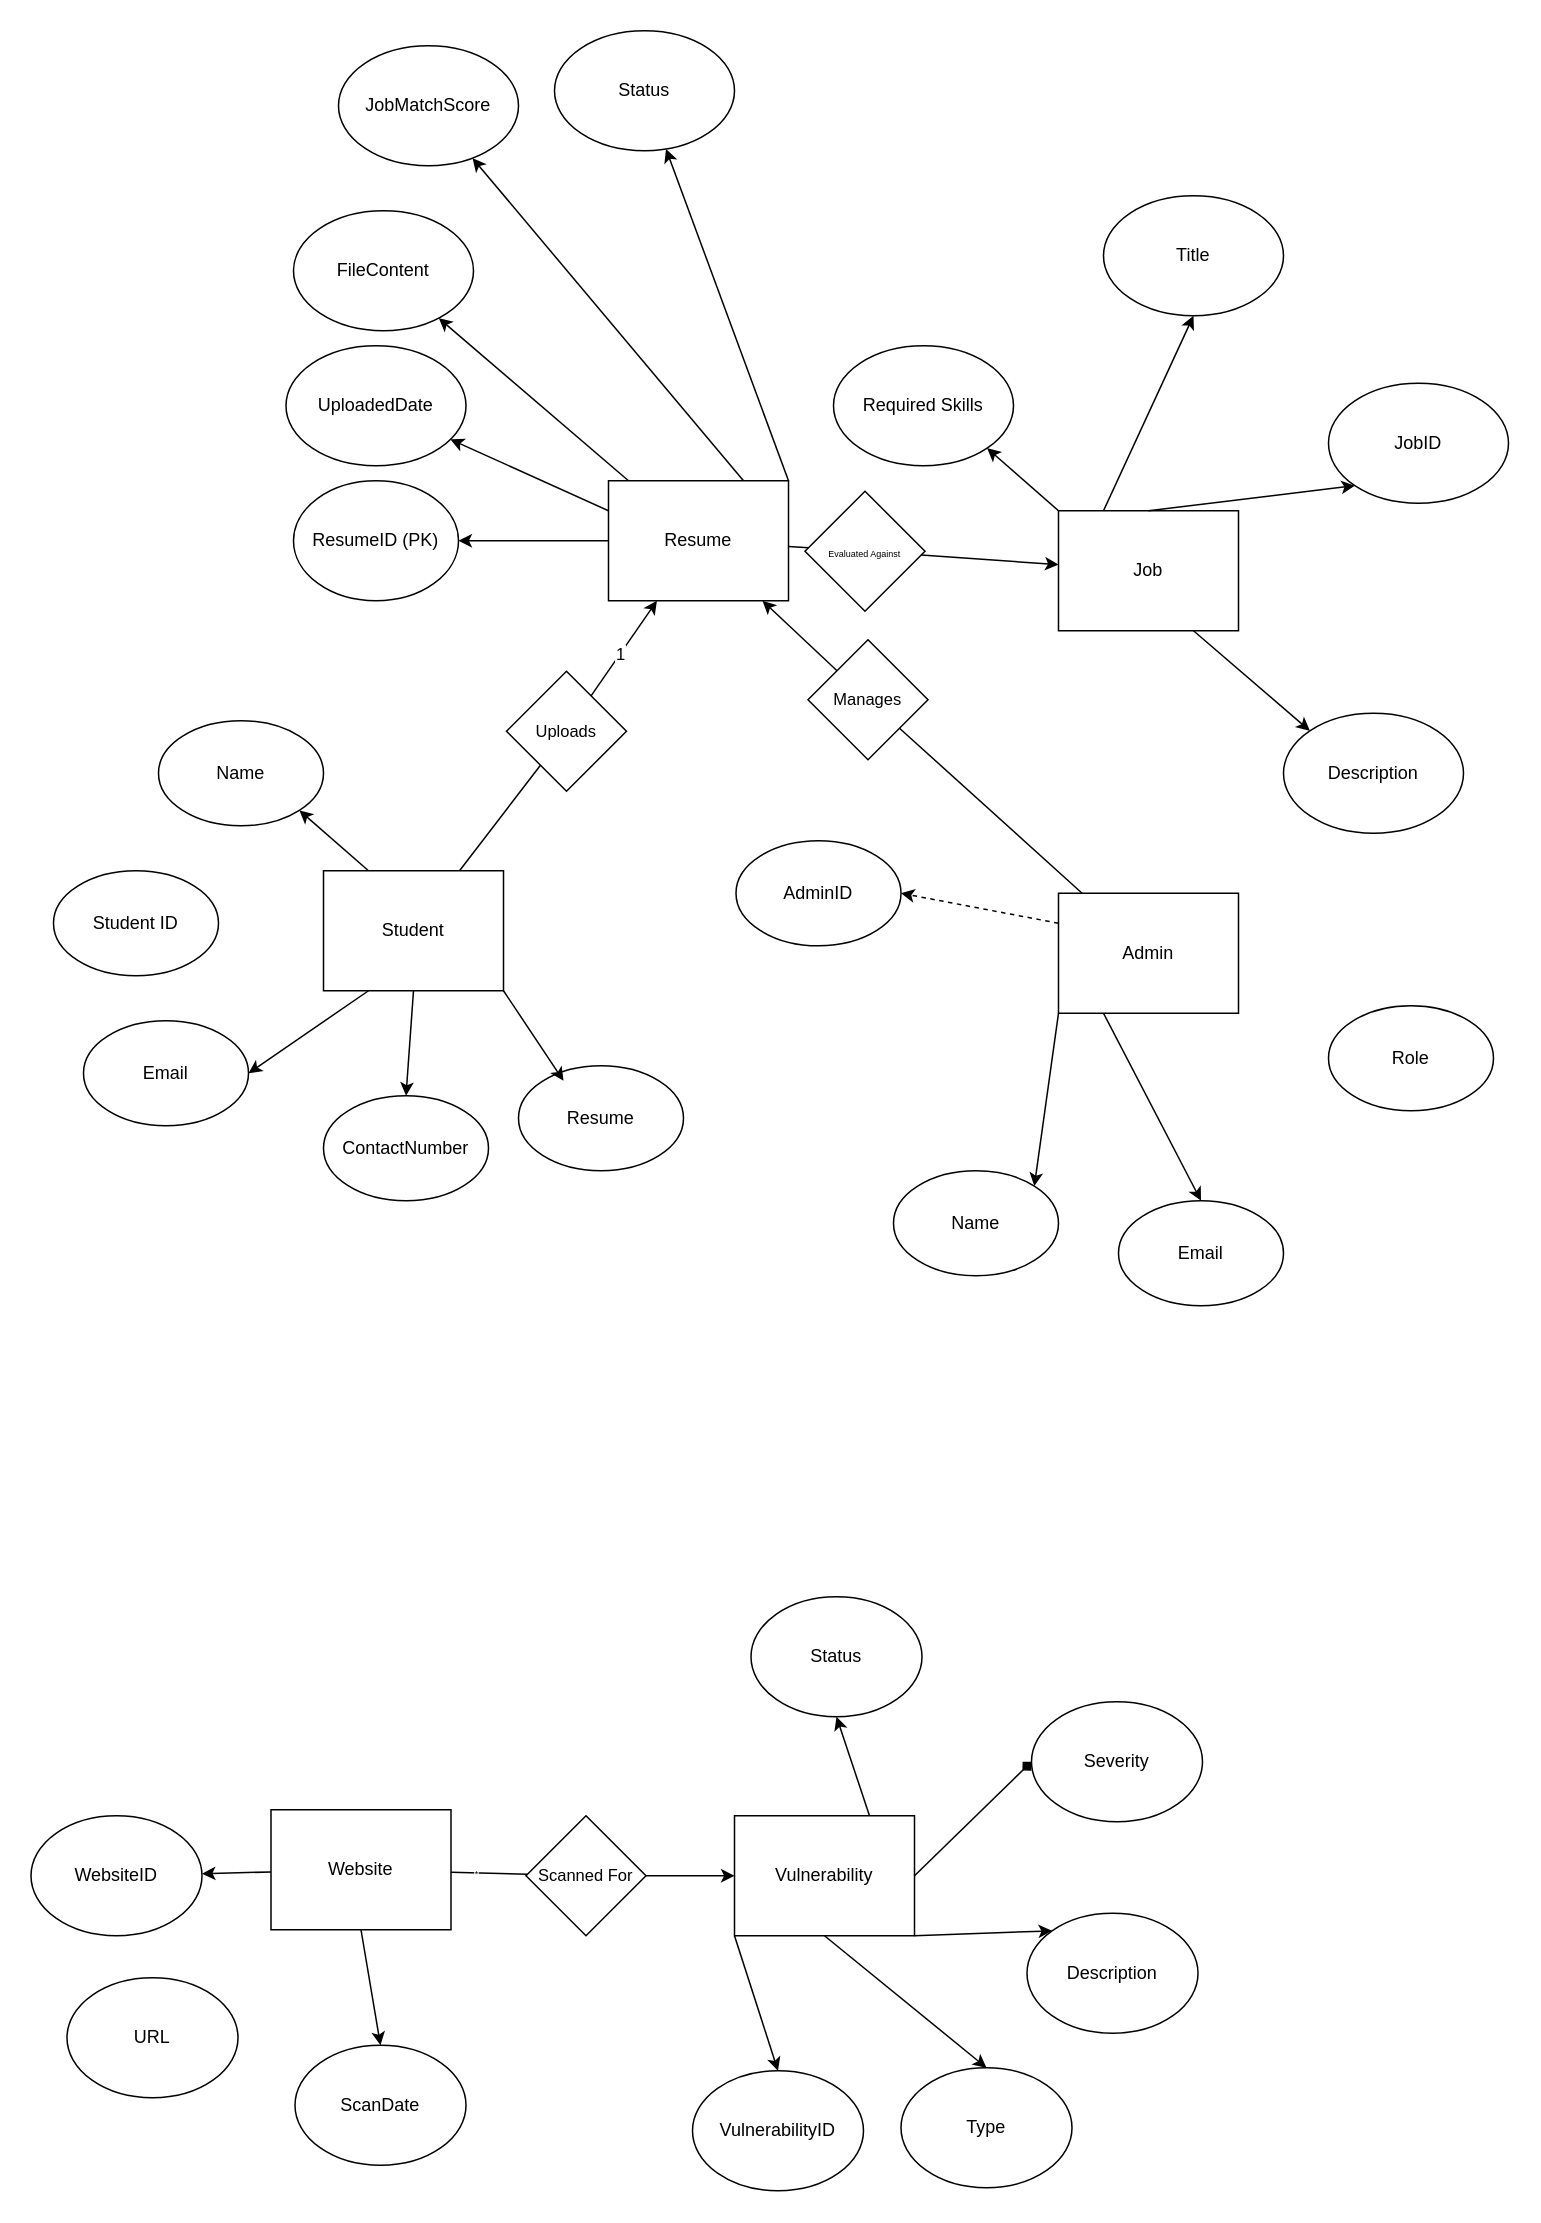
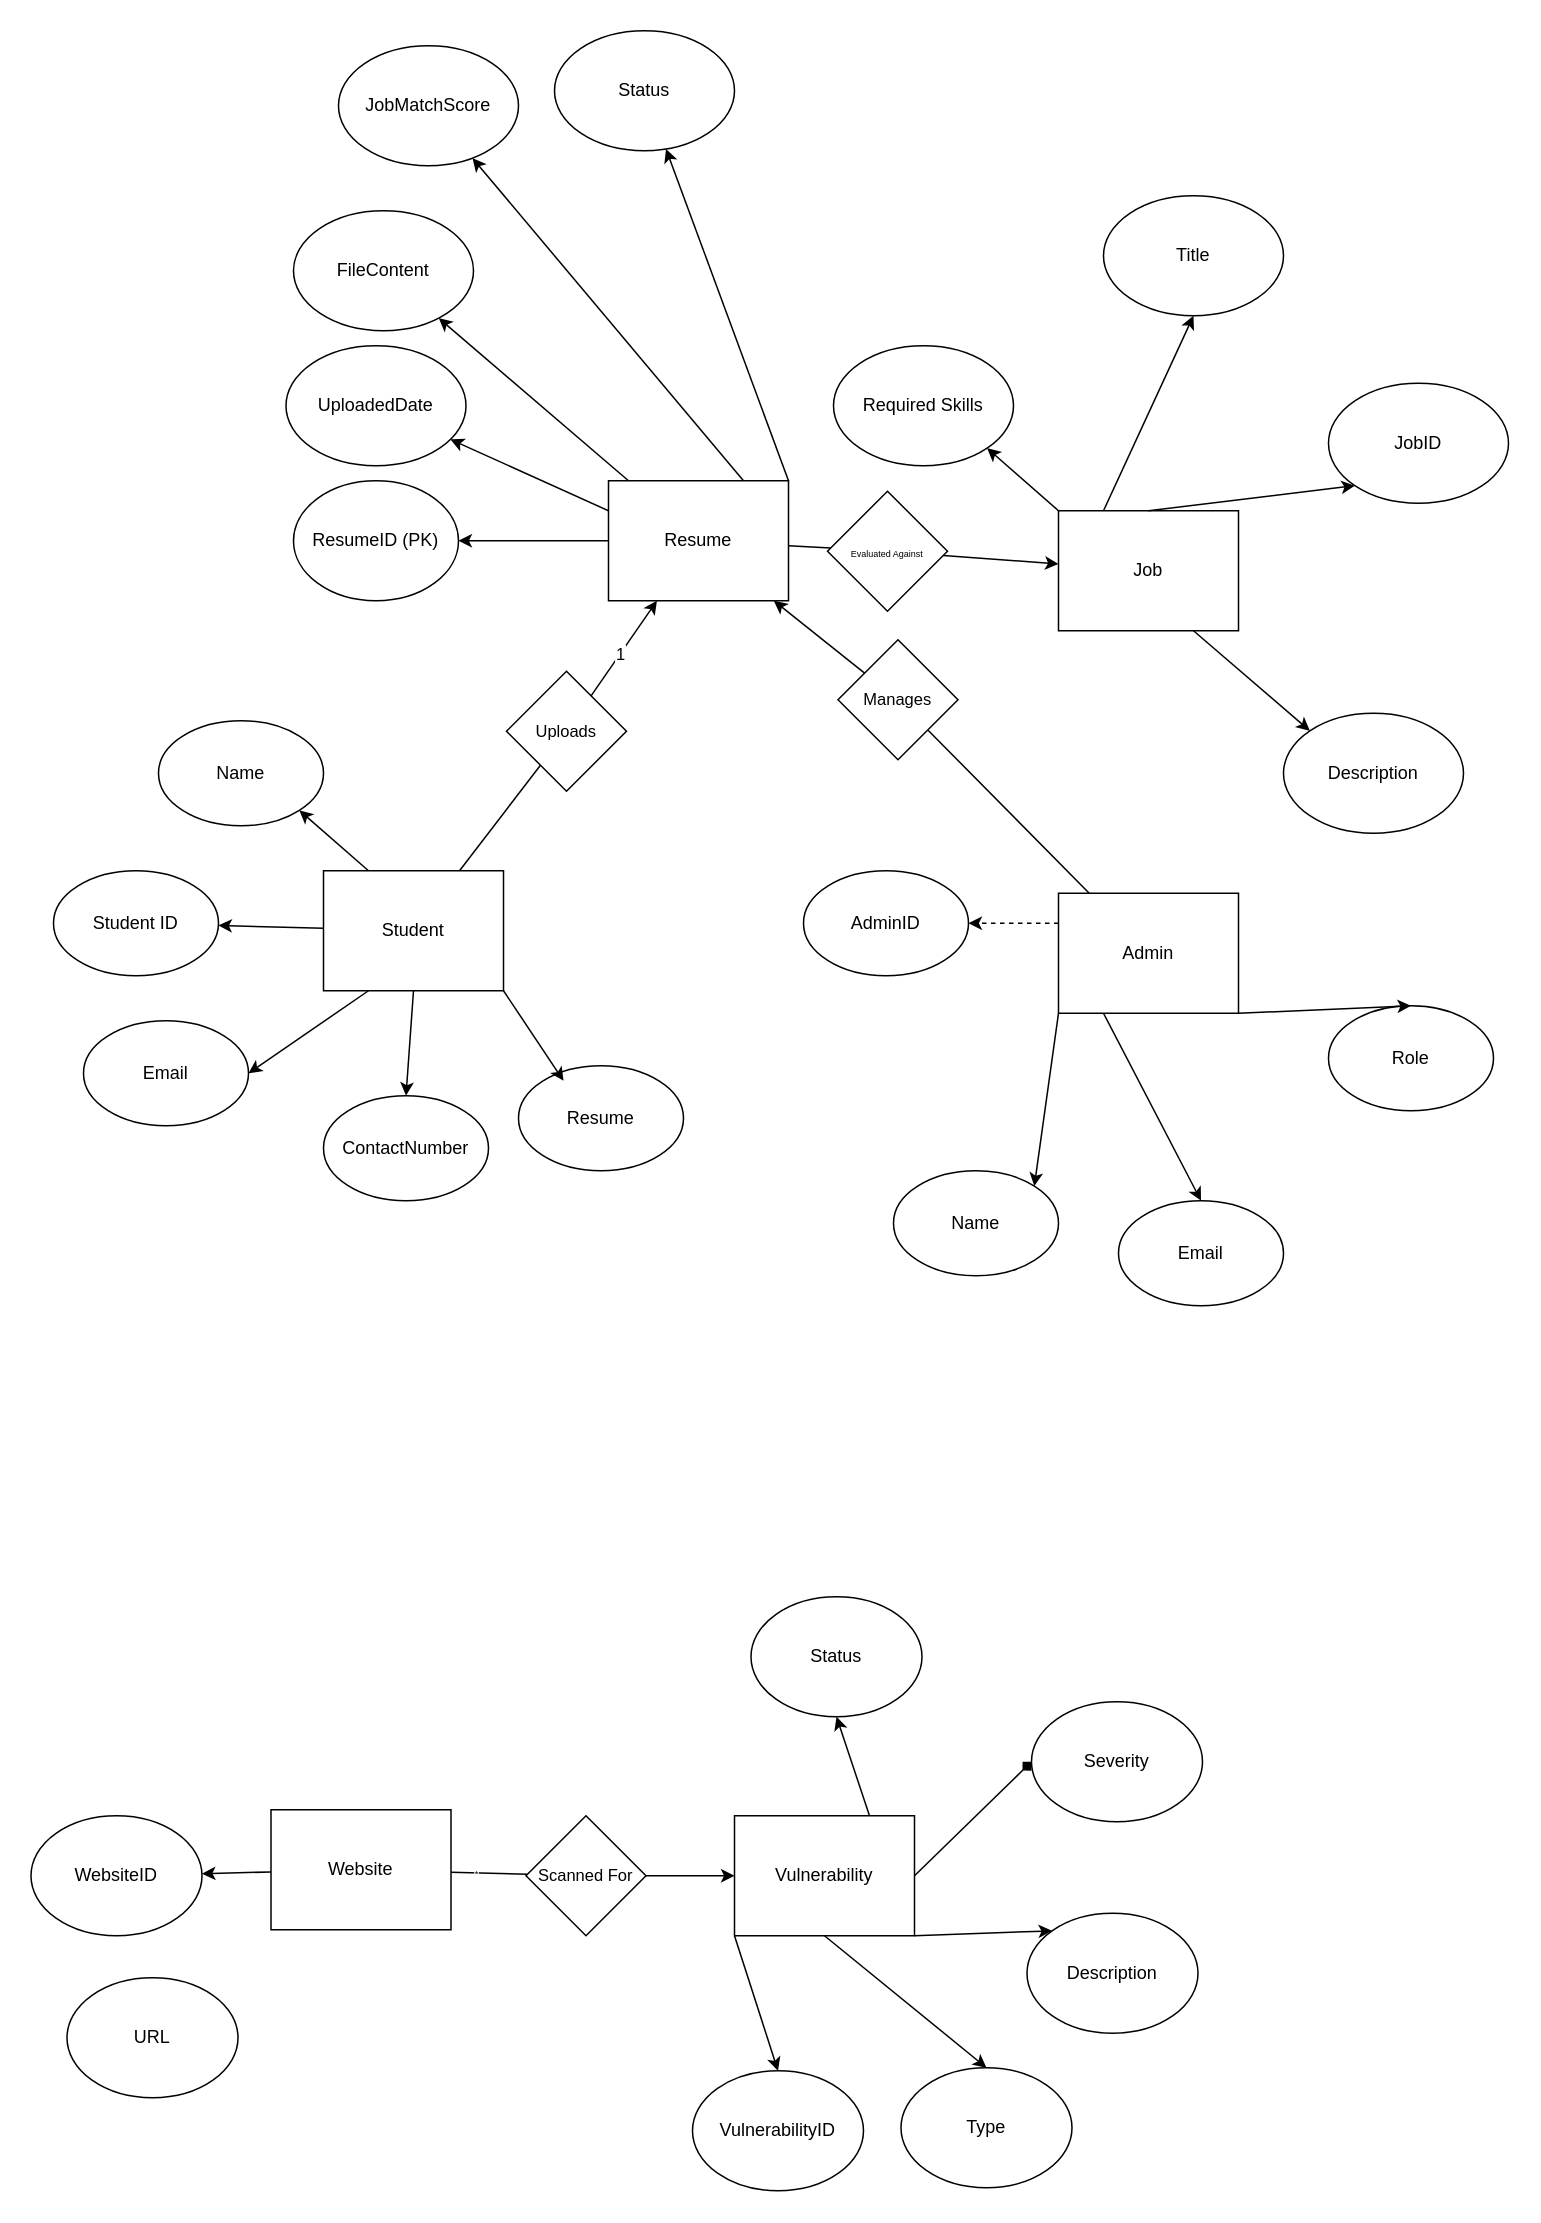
(865, 551) -> (887, 551)
(868, 700) -> (898, 700)
(818, 893) -> (886, 923)
none -> (276, 927)
none -> (1319, 1010)
(370, 1982) -> none
(380, 2105) -> none
